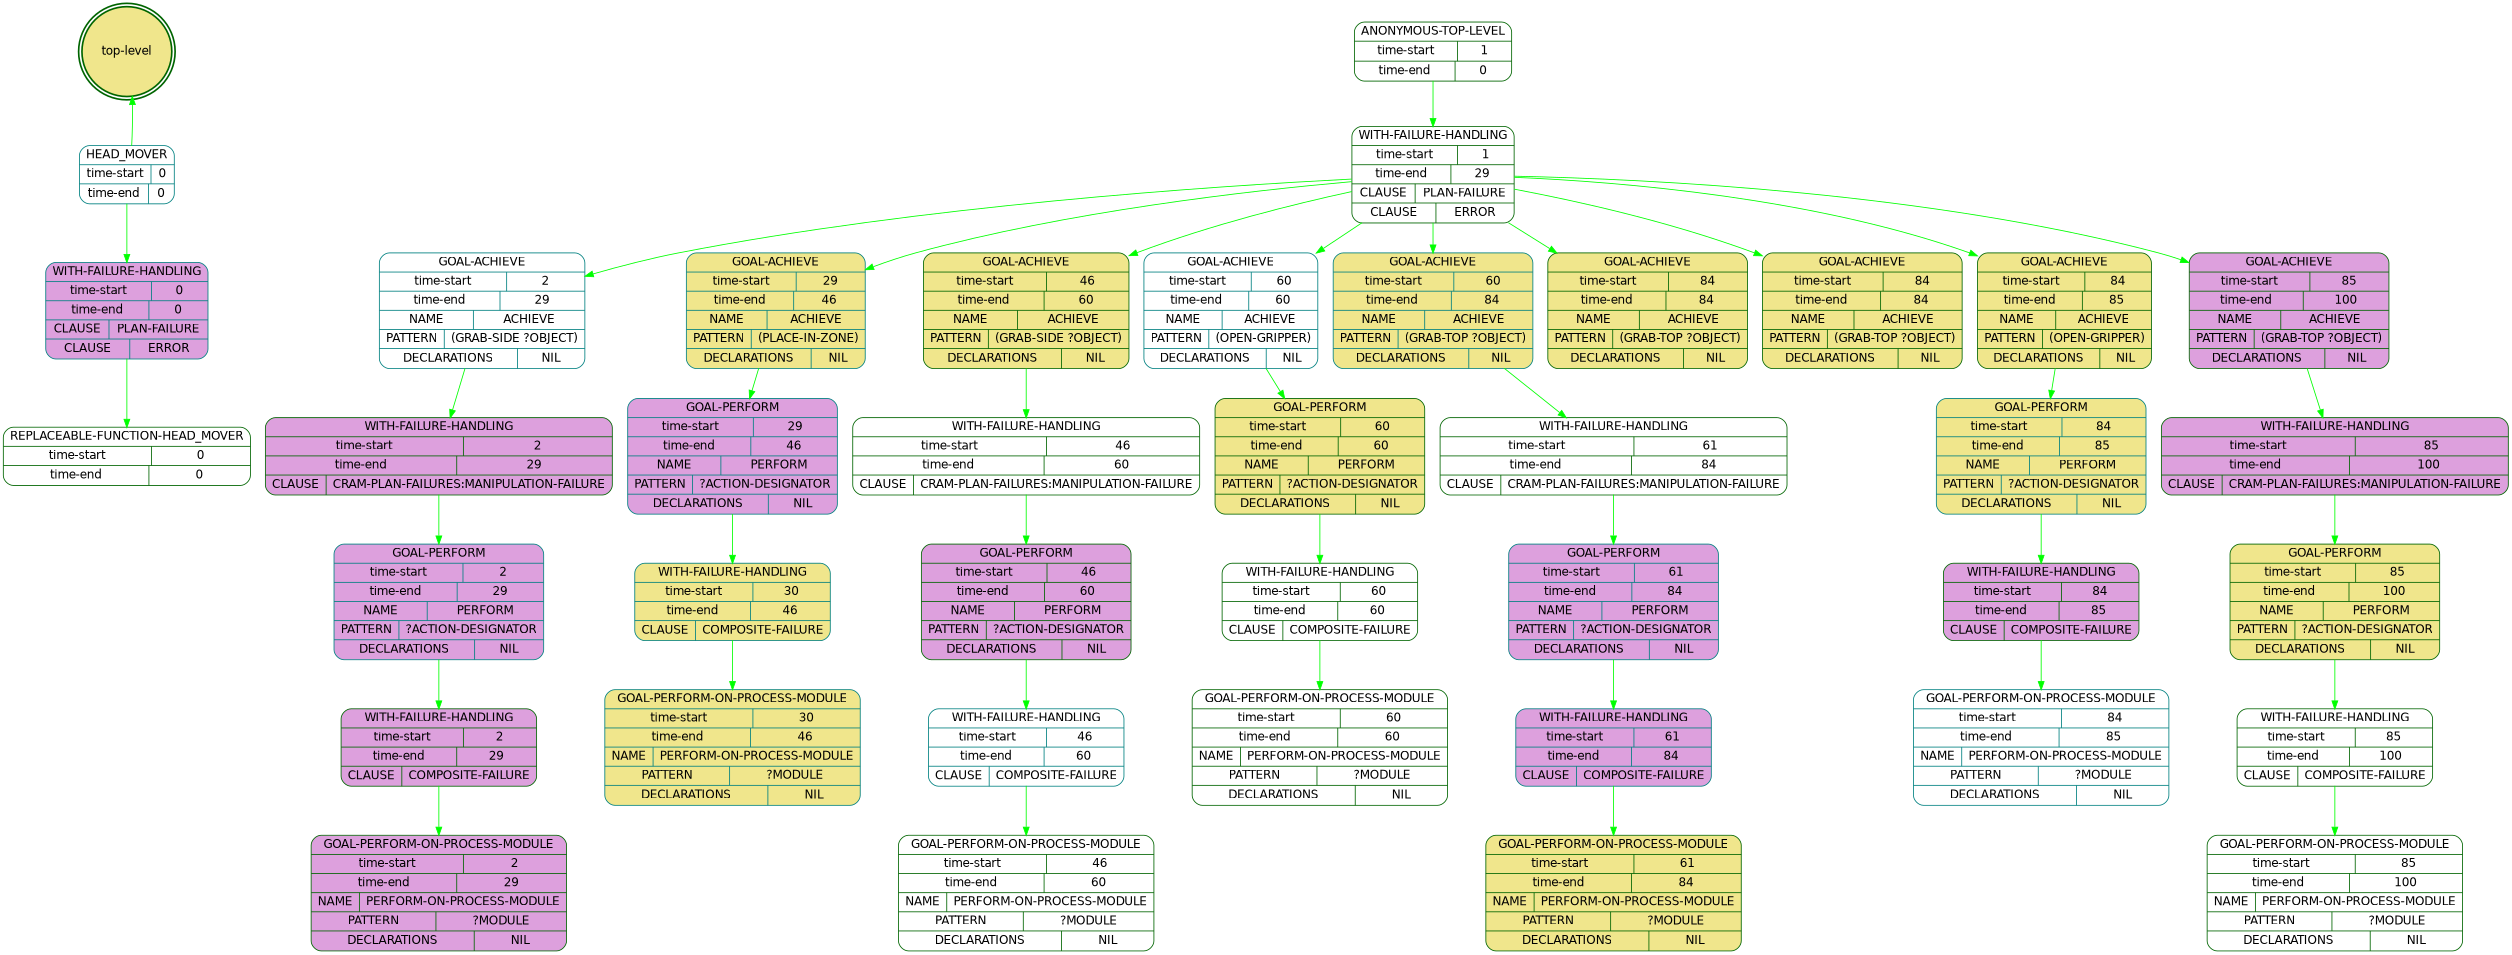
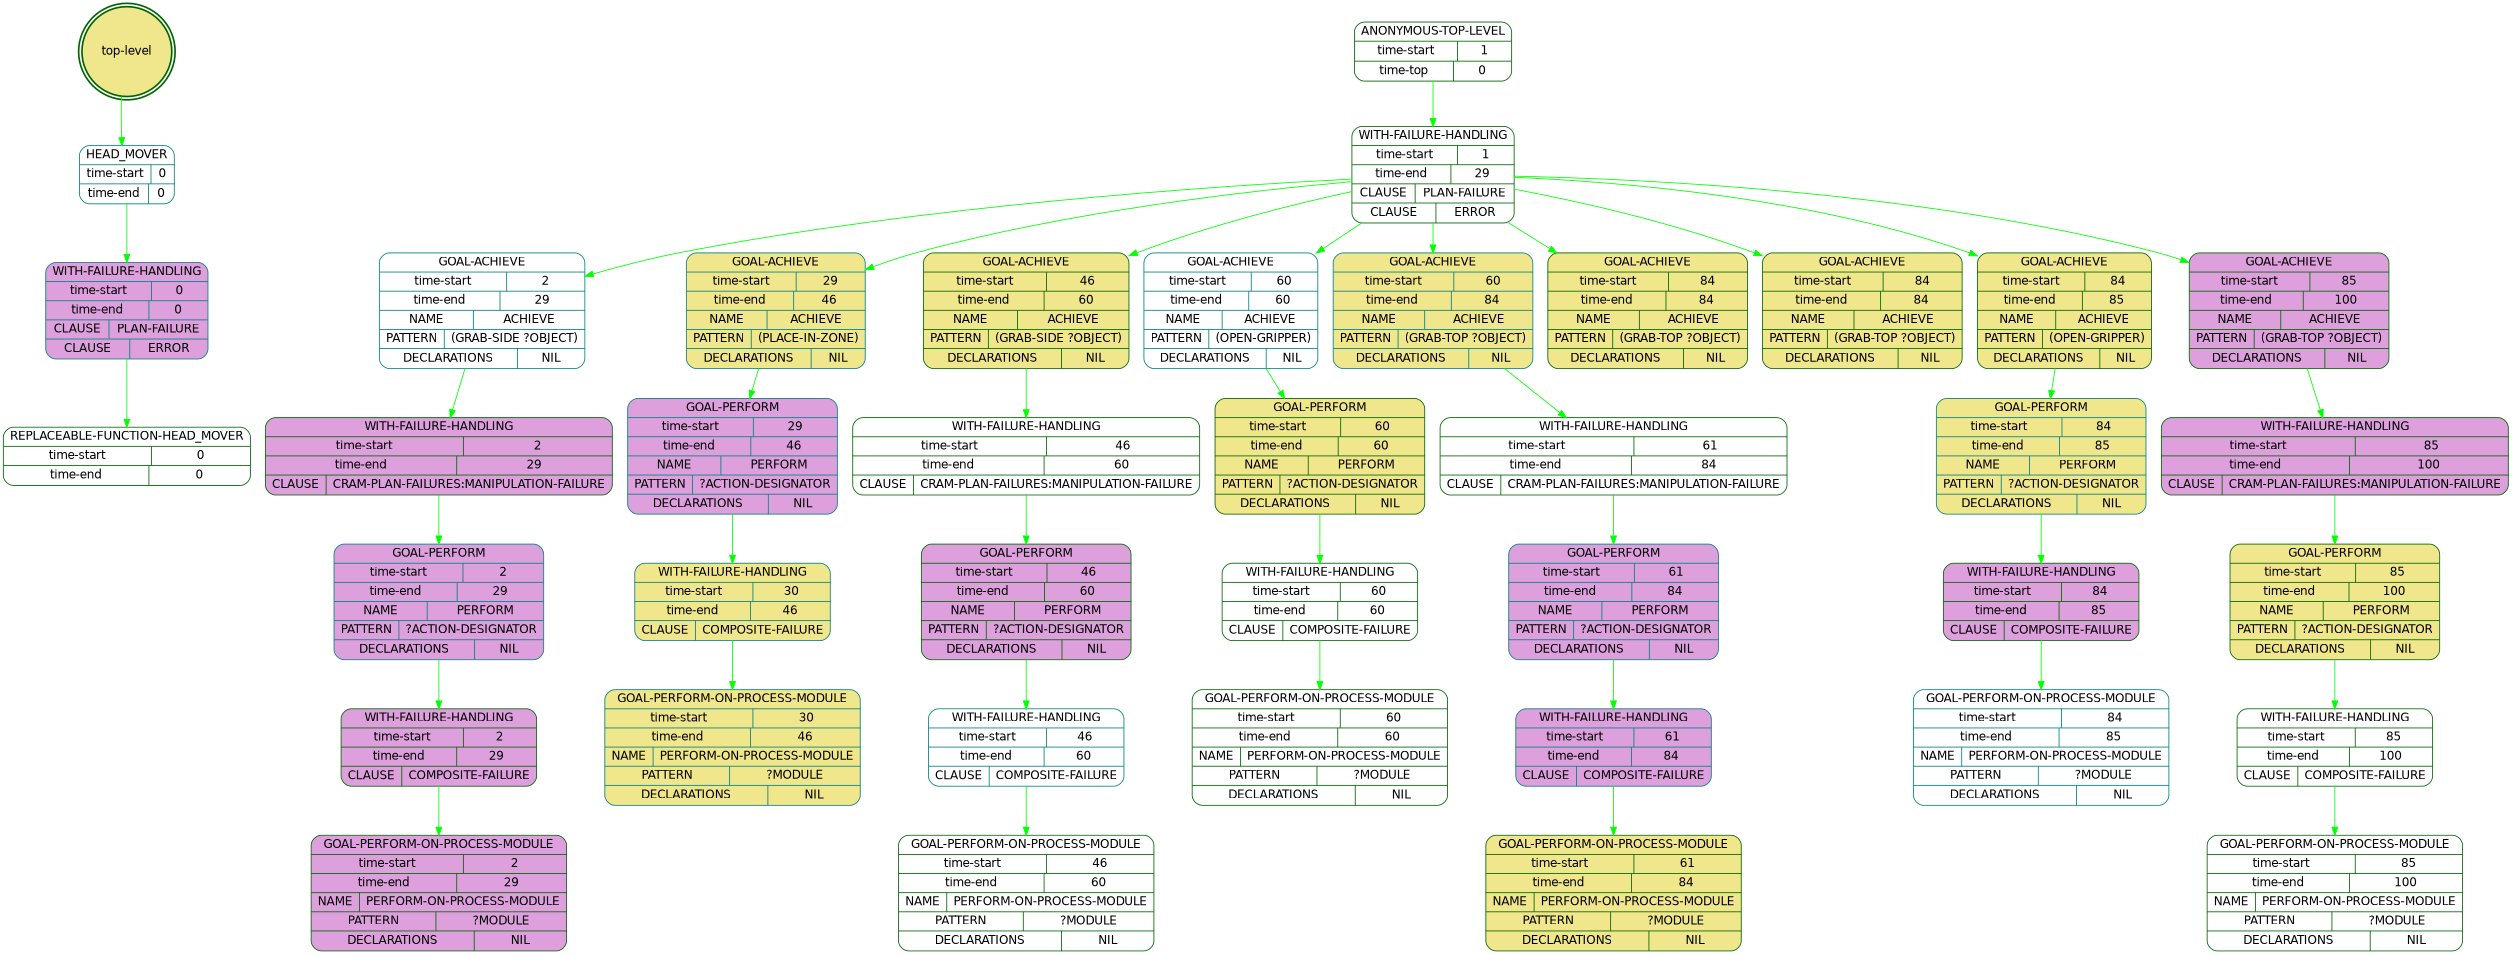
(1405, 71) -> (1404, 71)
(132, 125) -> (121, 117)
